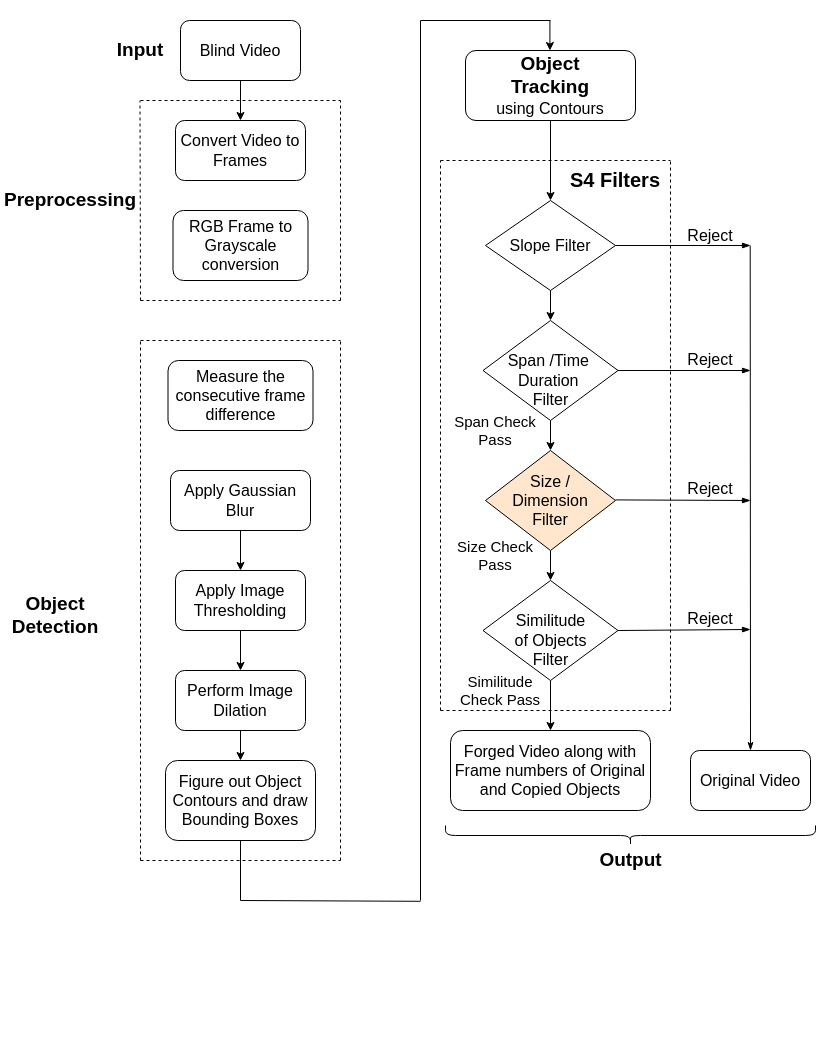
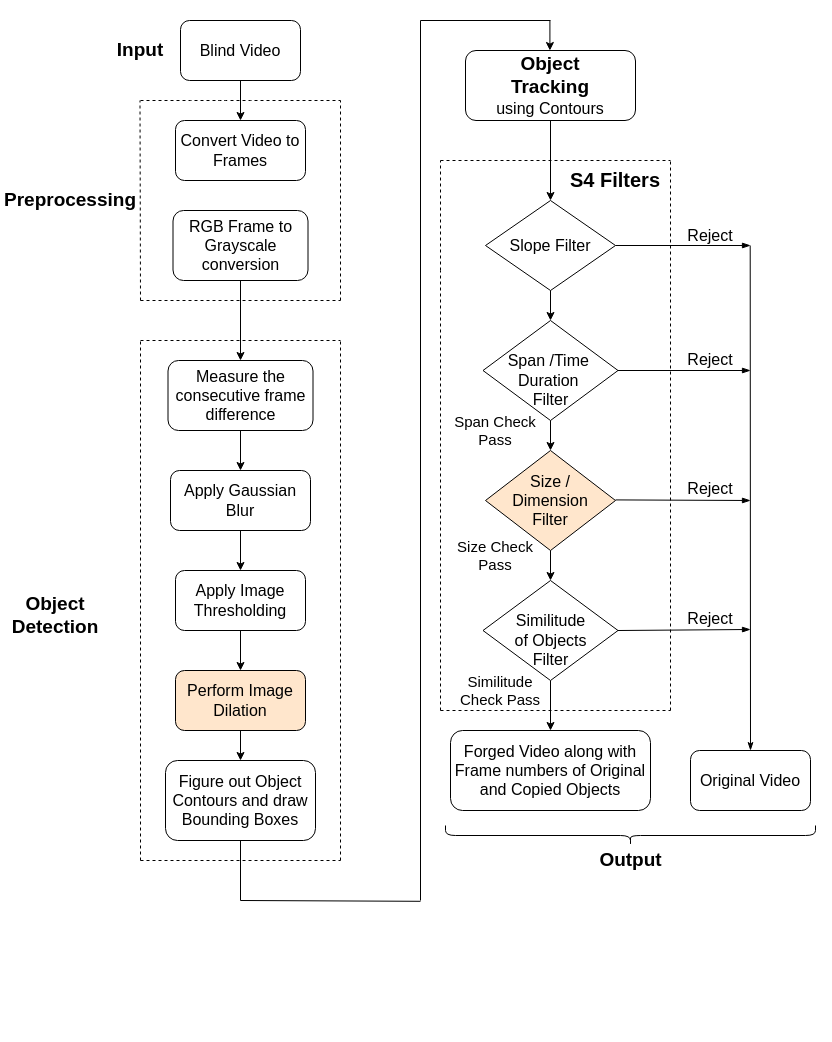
none -> (241, 317)
none -> (241, 447)
(241, 701) -> (241, 701)
